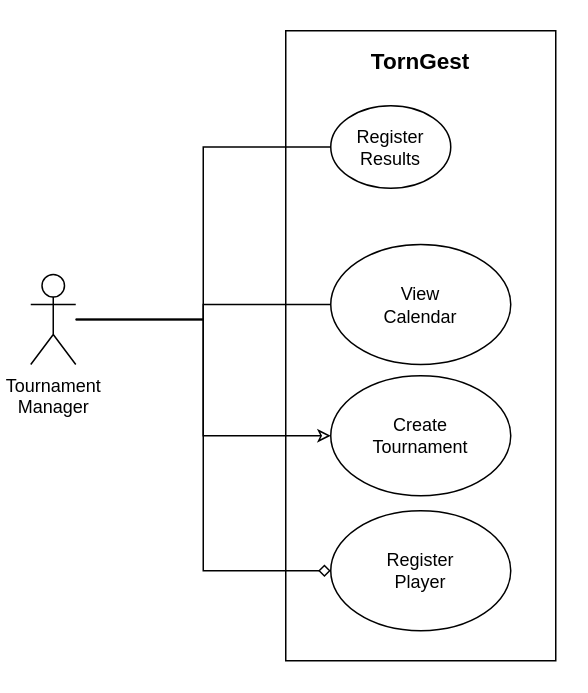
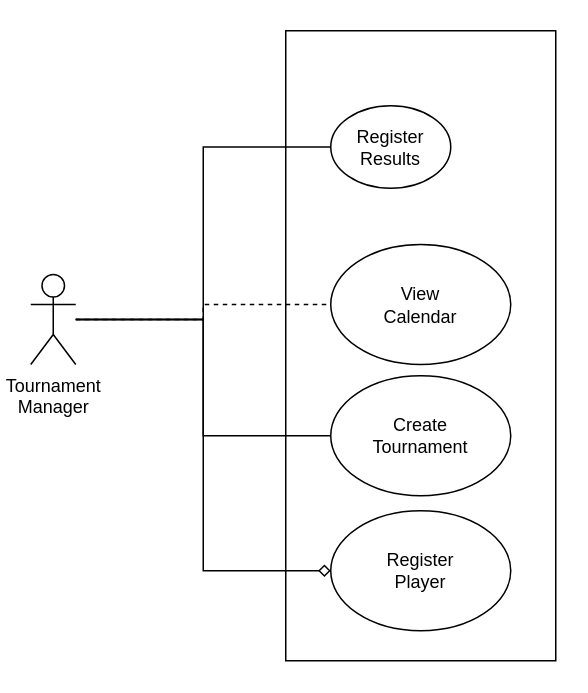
(421, 61) -> none
(268, 305) -> (268, 305)
(319, 436) -> (323, 436)
